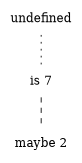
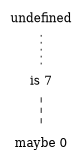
(41, 144) -> (41, 144)
